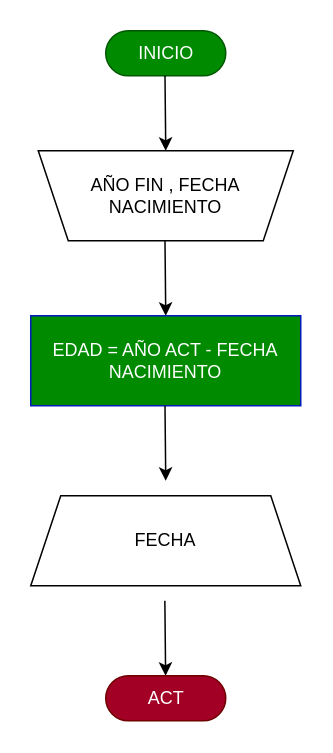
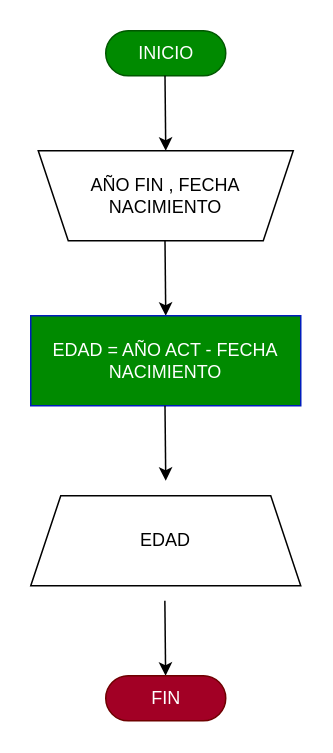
(166, 541) -> (166, 541)
(167, 698) -> (167, 698)
